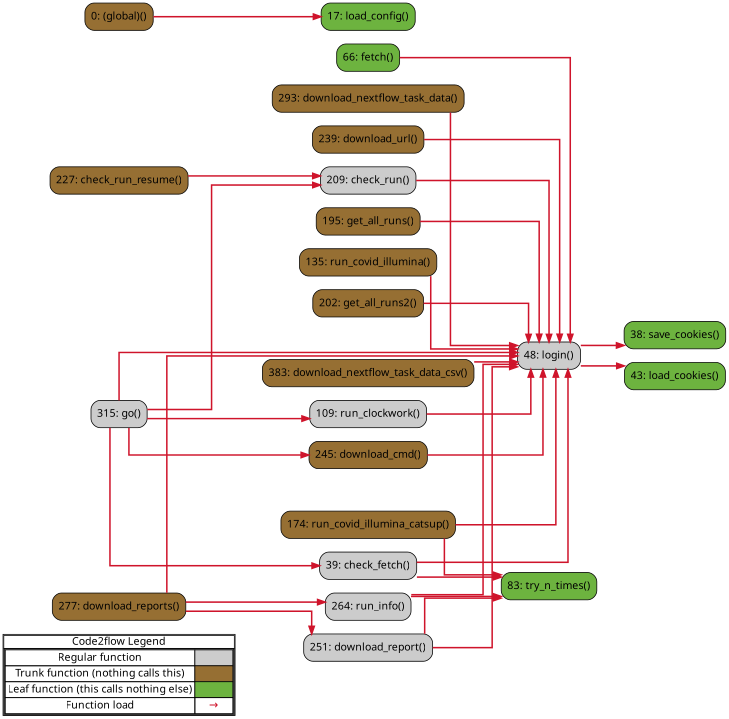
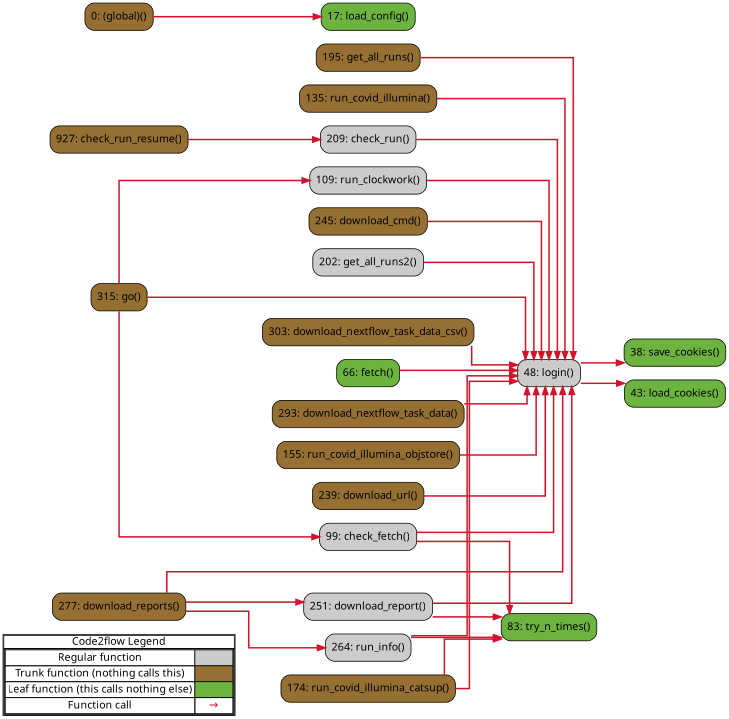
(119, 180) -> (119, 140)
(212, 279) -> none
(368, 303) -> (368, 262)
(368, 373) -> (368, 332)
(119, 414) -> (119, 297)
(201, 455) -> none
none -> (368, 455)
(368, 566) -> (368, 537)
(100, 705) -> (100, 705)
